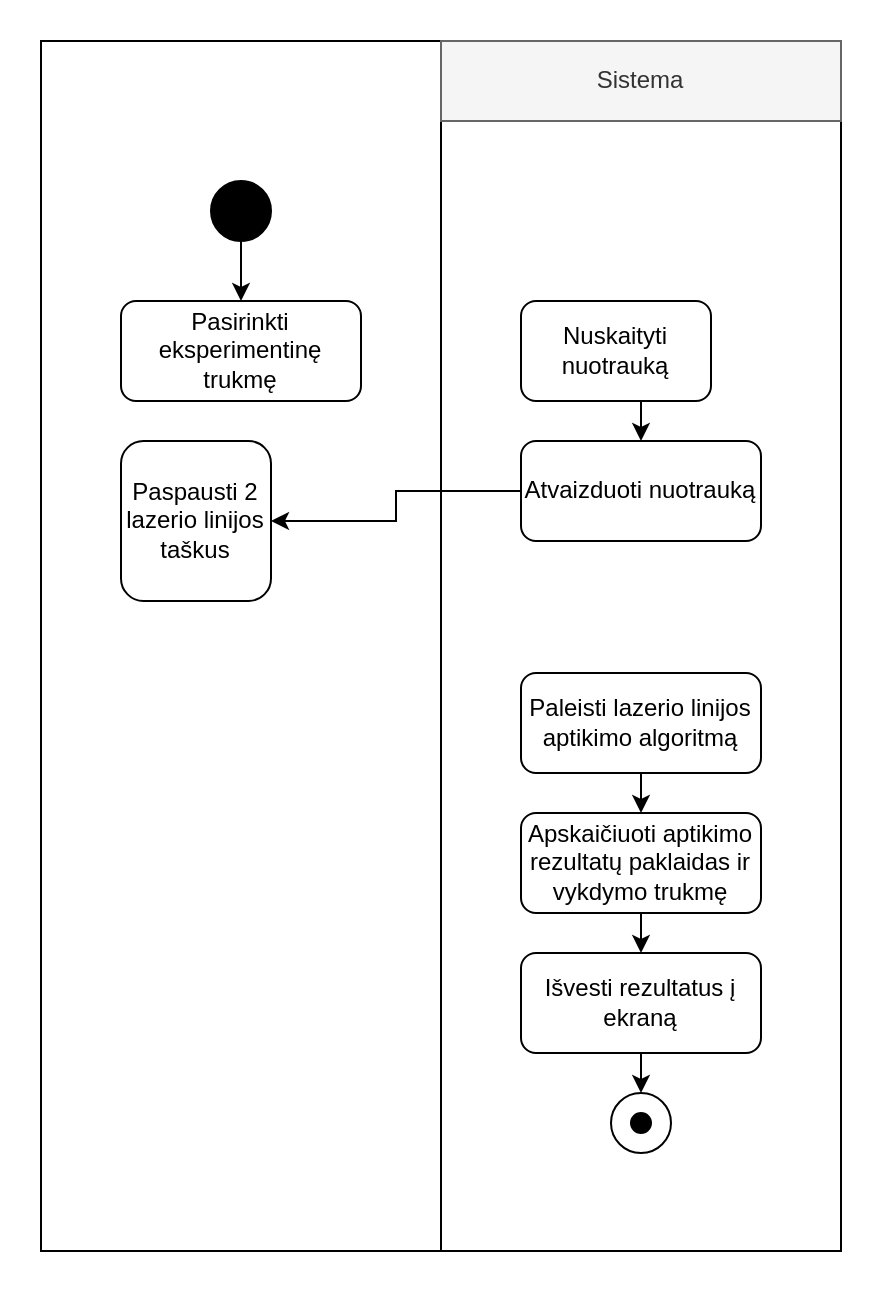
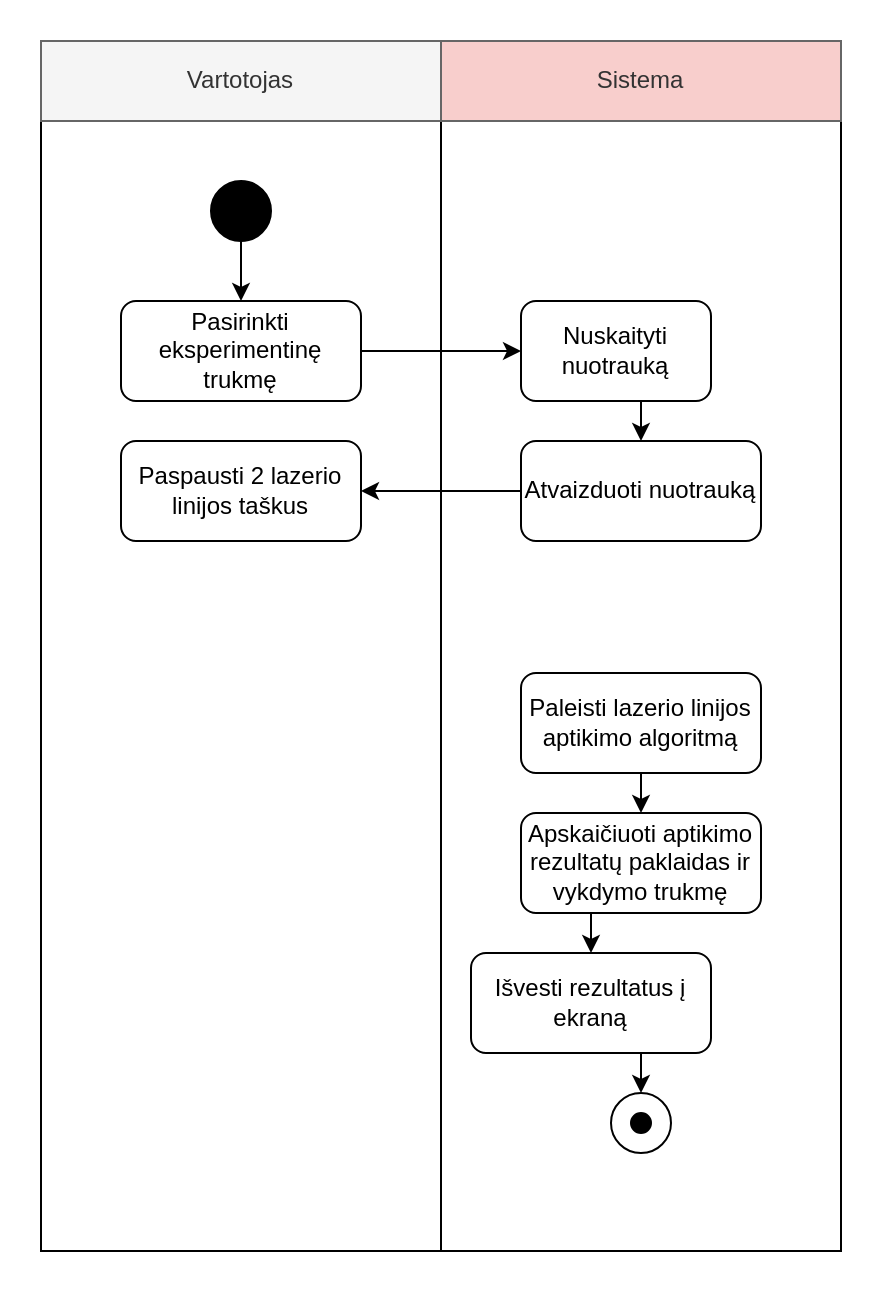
none -> (241, 81)
(641, 81) -> (641, 81)
none -> (434, 351)
(196, 521) -> (241, 491)
(641, 1003) -> (591, 1003)
